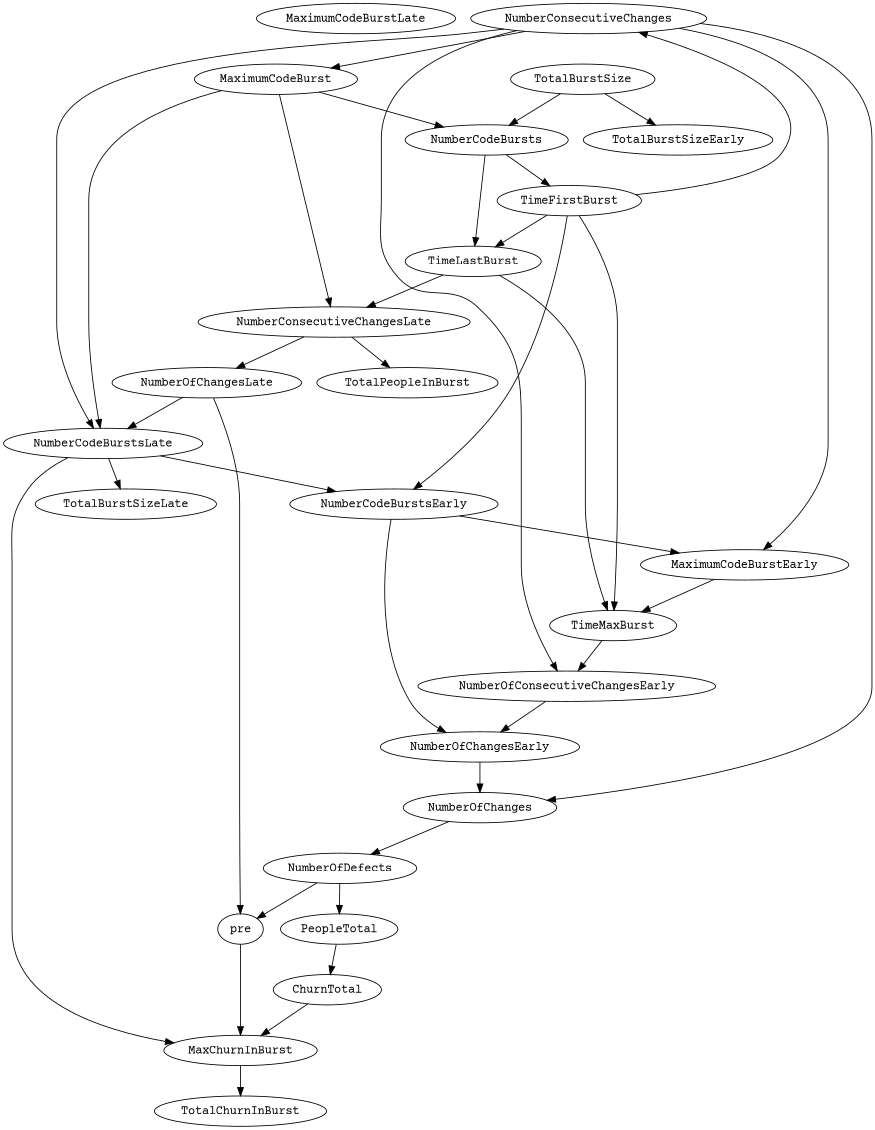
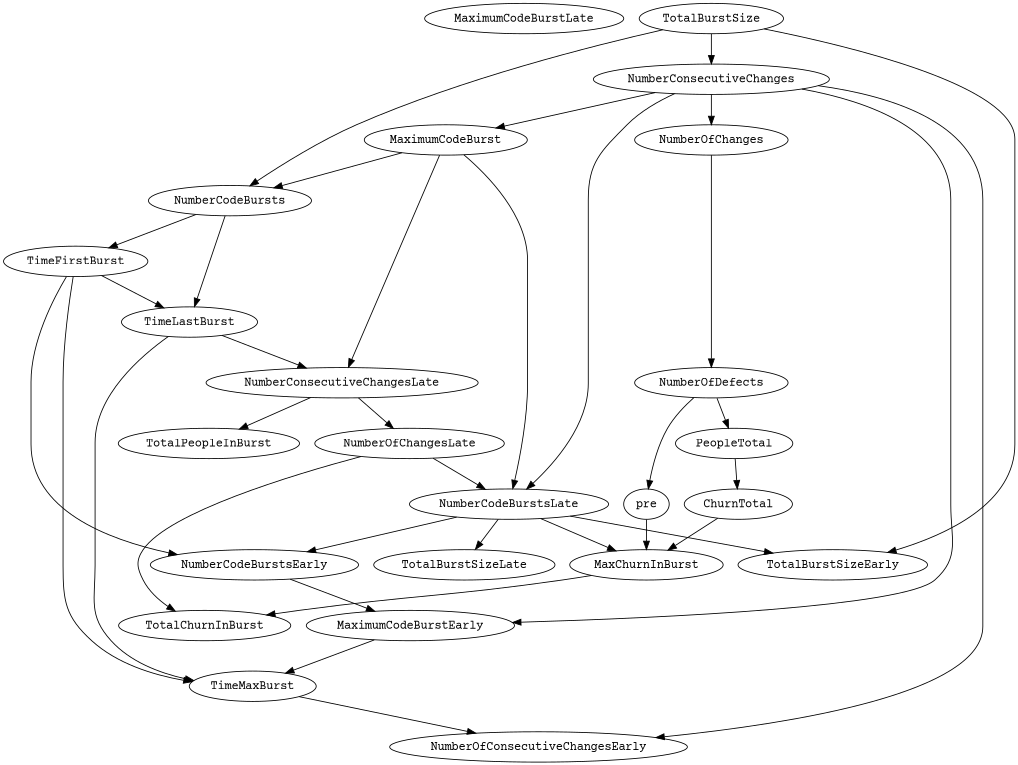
(790, 129) -> (711, 45)
none -> (667, 534)
(240, 650) -> (215, 505)
(480, 747) -> none
